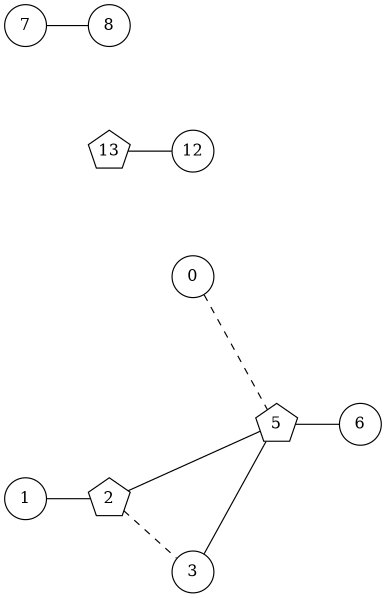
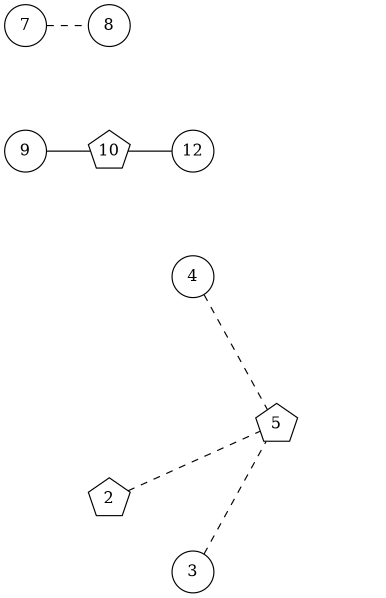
(68, 26) -> (68, 26)
none -> (26, 151)
(109, 151) -> (109, 151)
(193, 277) -> (193, 277)
(360, 424) -> none
(194, 461) -> (194, 461)
(235, 498) -> (235, 498)
(26, 499) -> none
(150, 534) -> none
